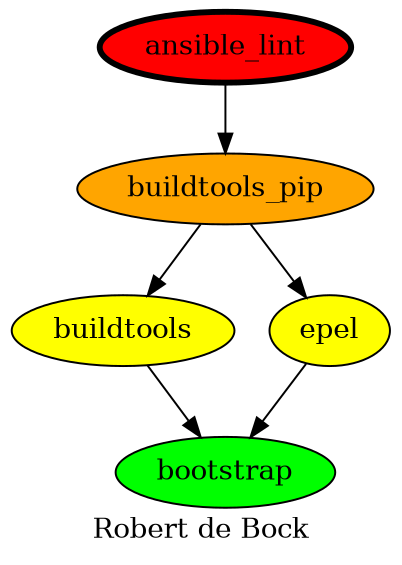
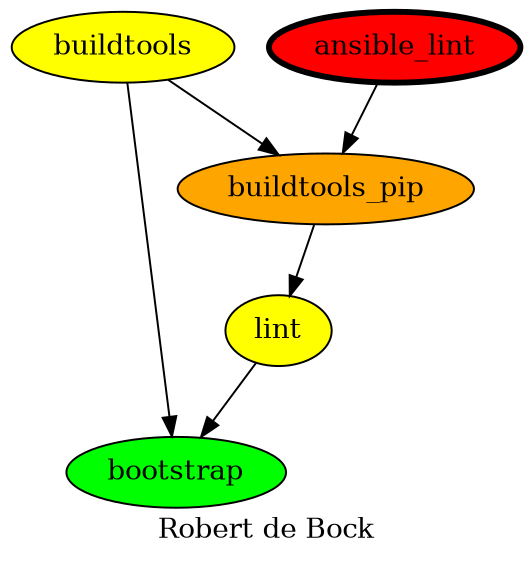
(180, 252) -> (215, 112)
(330, 331) -> (279, 331)
